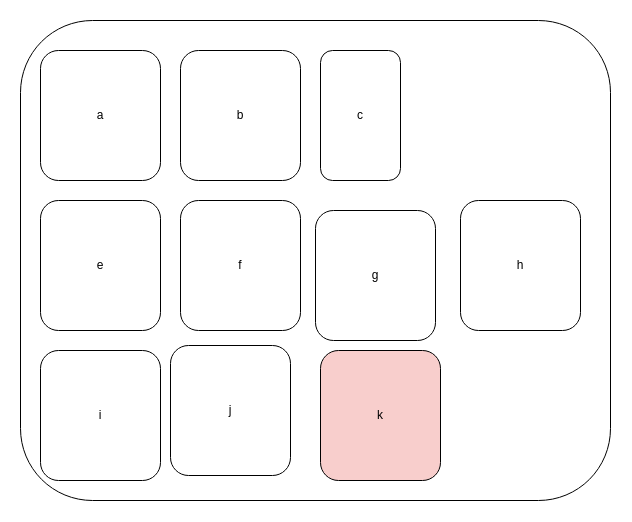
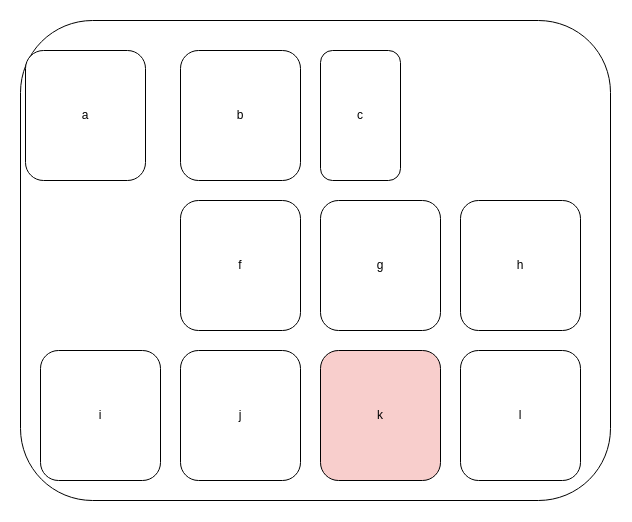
(101, 116) -> (86, 116)
(101, 266) -> none
(376, 276) -> (381, 266)
(231, 411) -> (241, 416)
none -> (521, 416)
